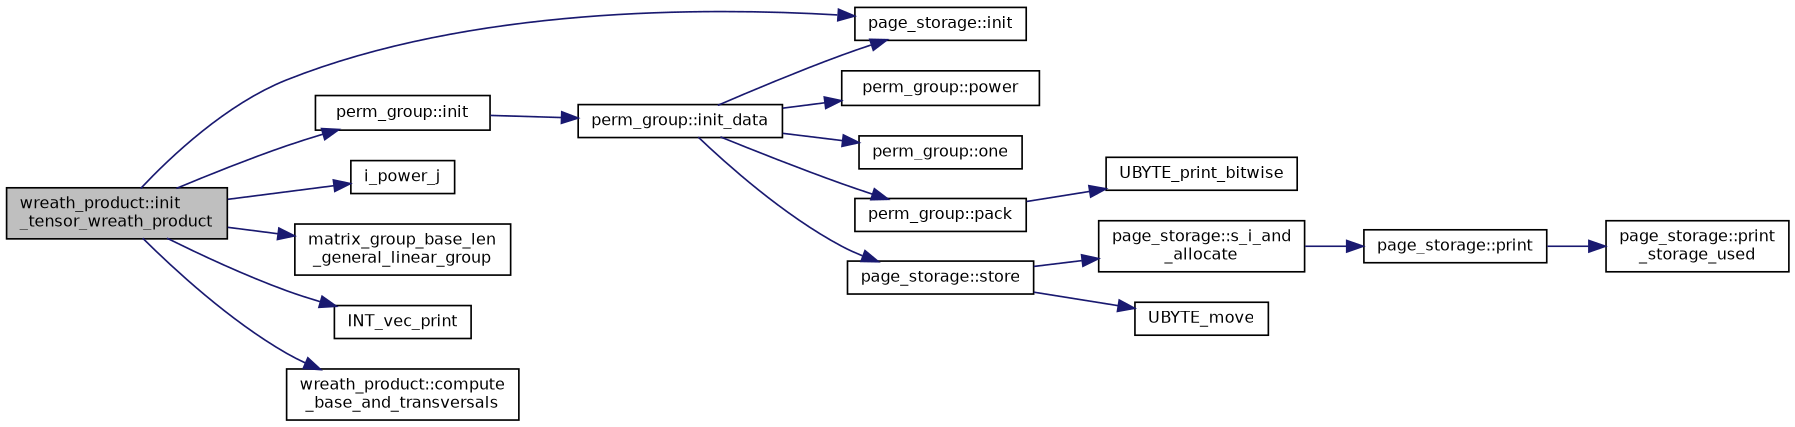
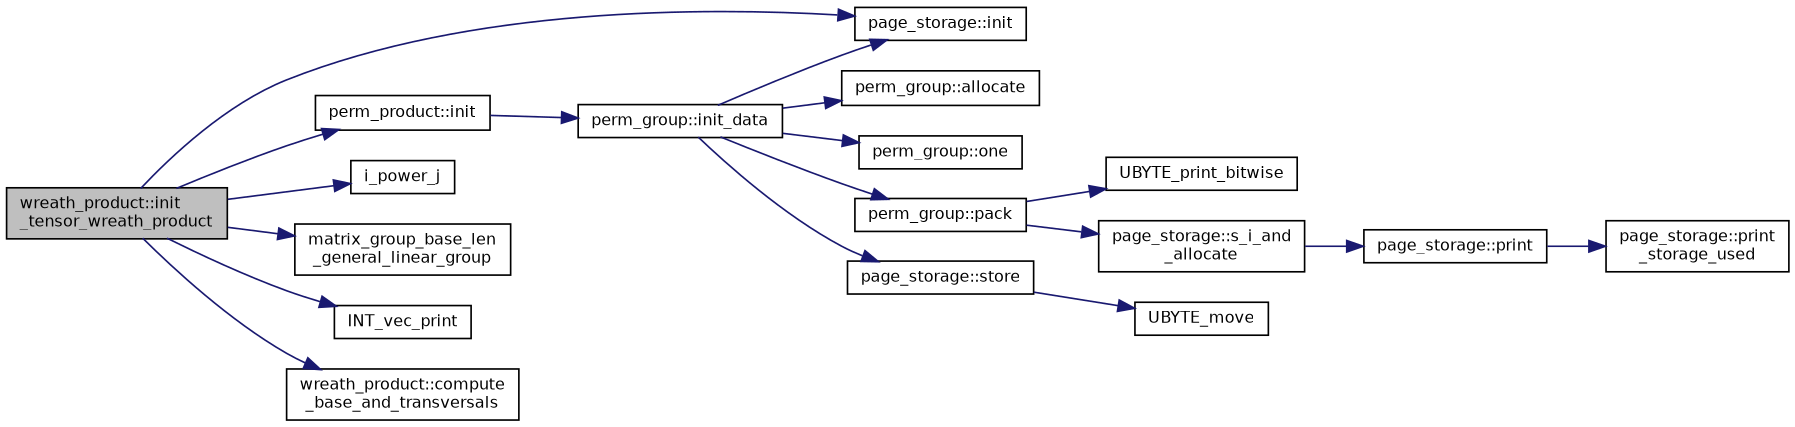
(941, 88) -> (941, 88)
(403, 113) -> (403, 113)
(1058, 264) -> (1054, 229)
